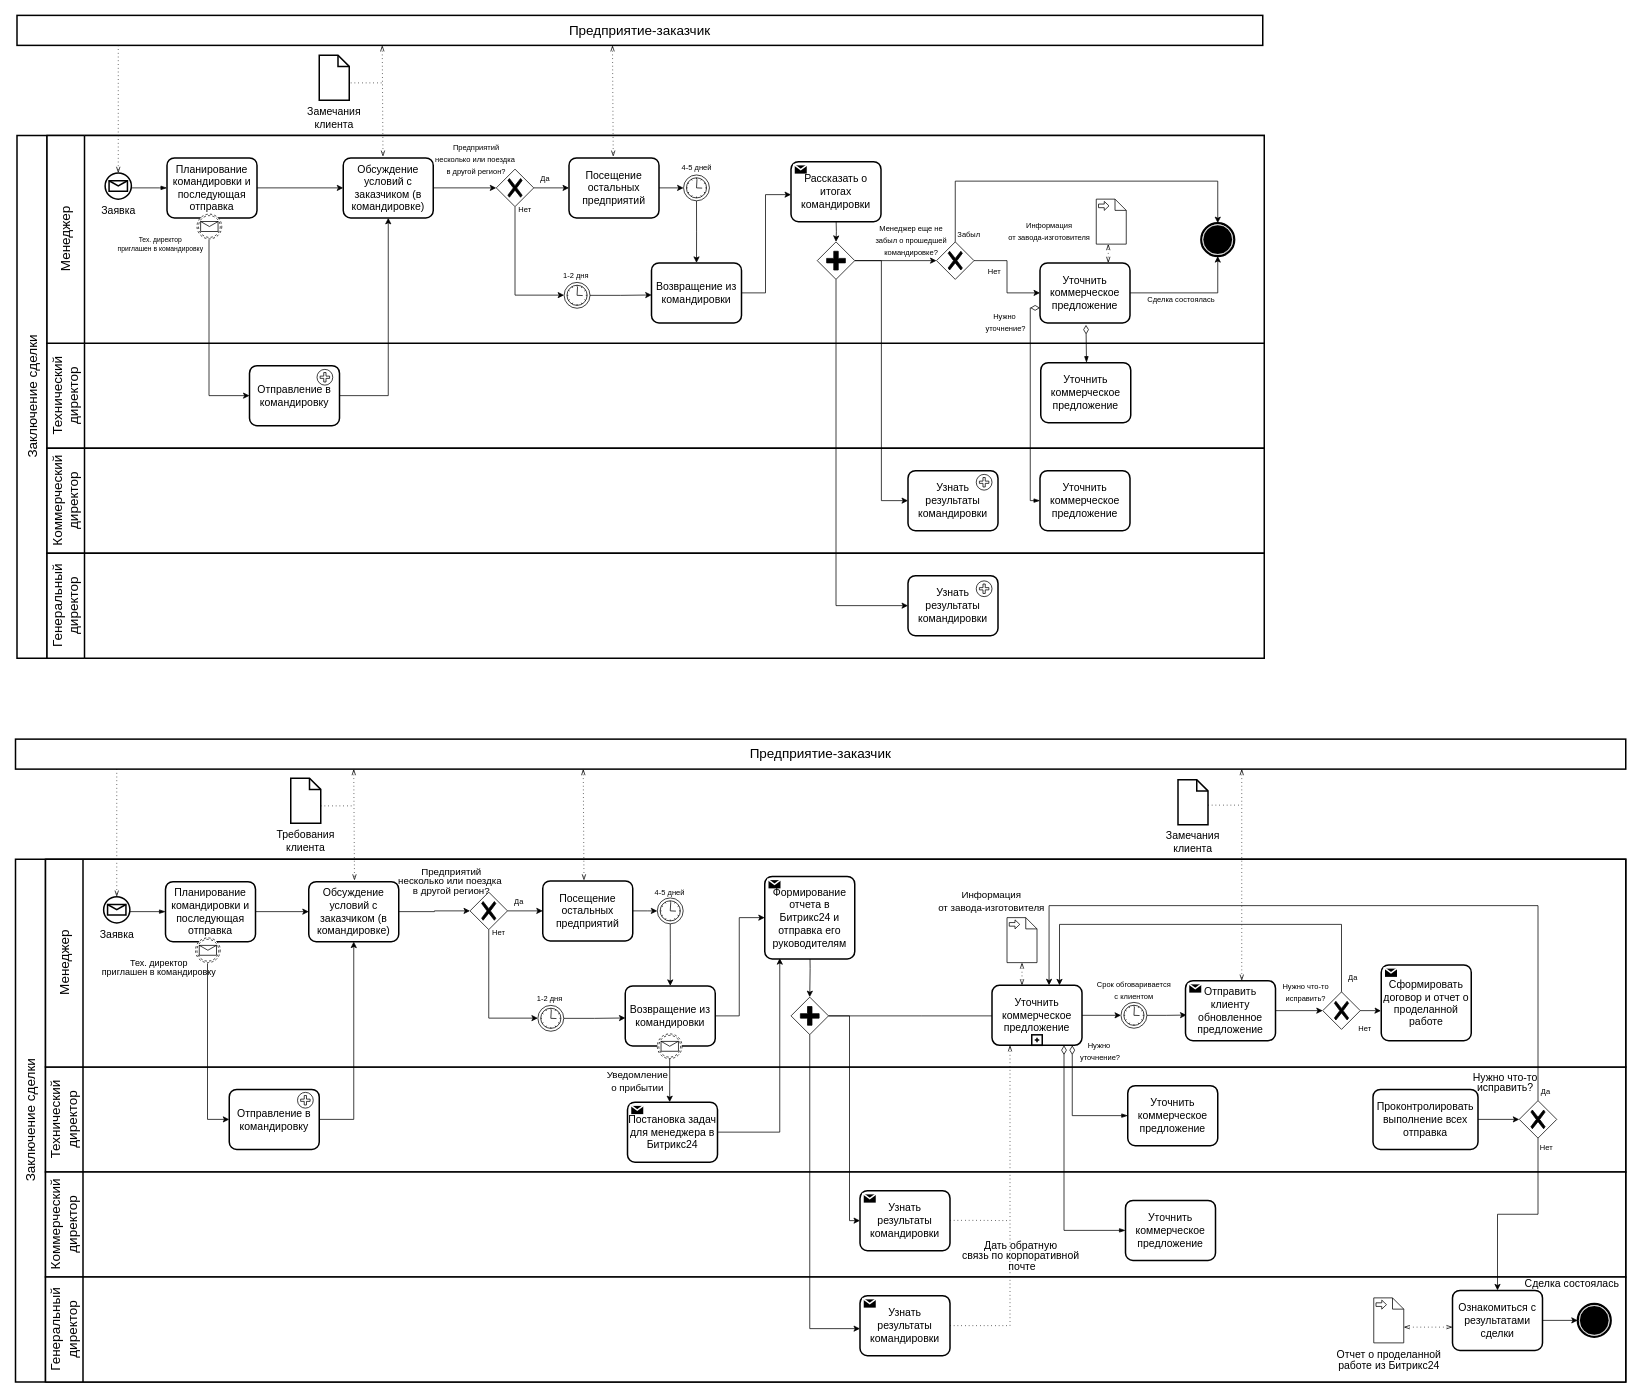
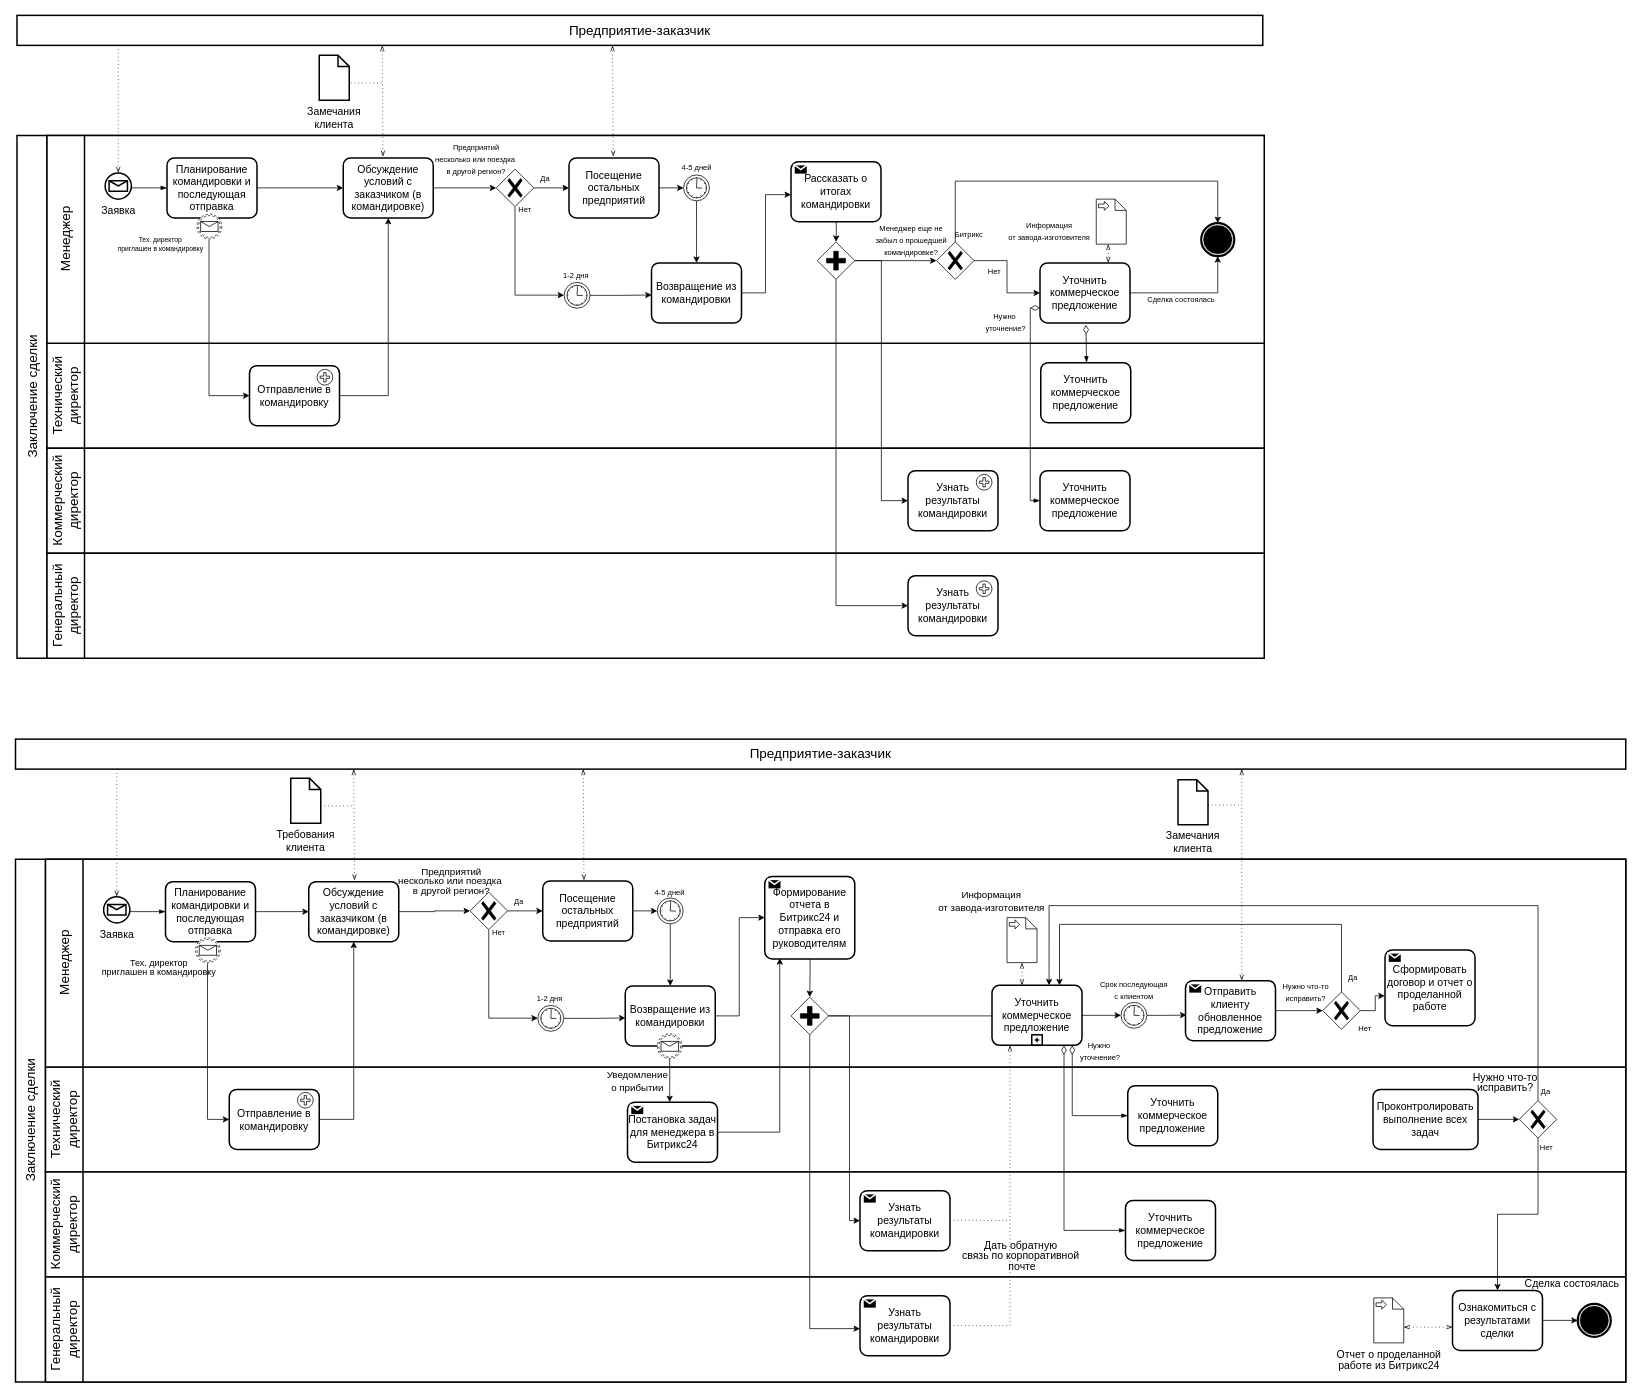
(969, 234) -> (969, 234)
(1134, 990) -> (1134, 990)
(1426, 1003) -> (1430, 988)
(1425, 1119) -> (1425, 1119)
